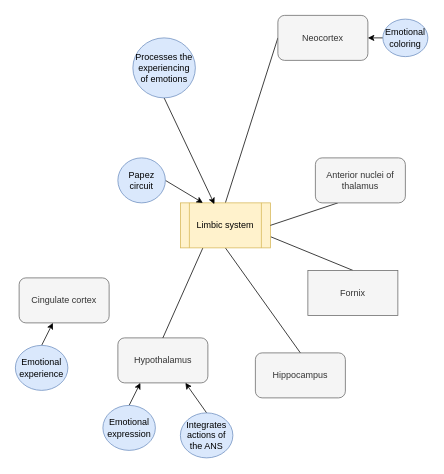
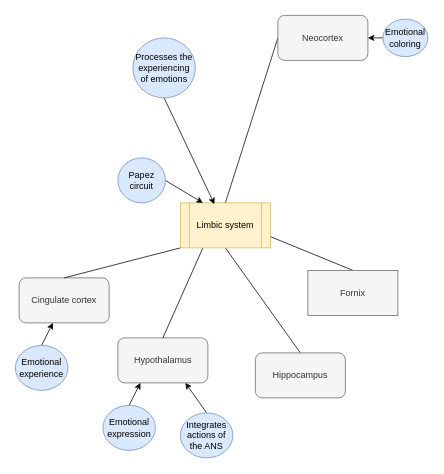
(360, 180) -> none
(305, 214) -> none
none -> (122, 263)
